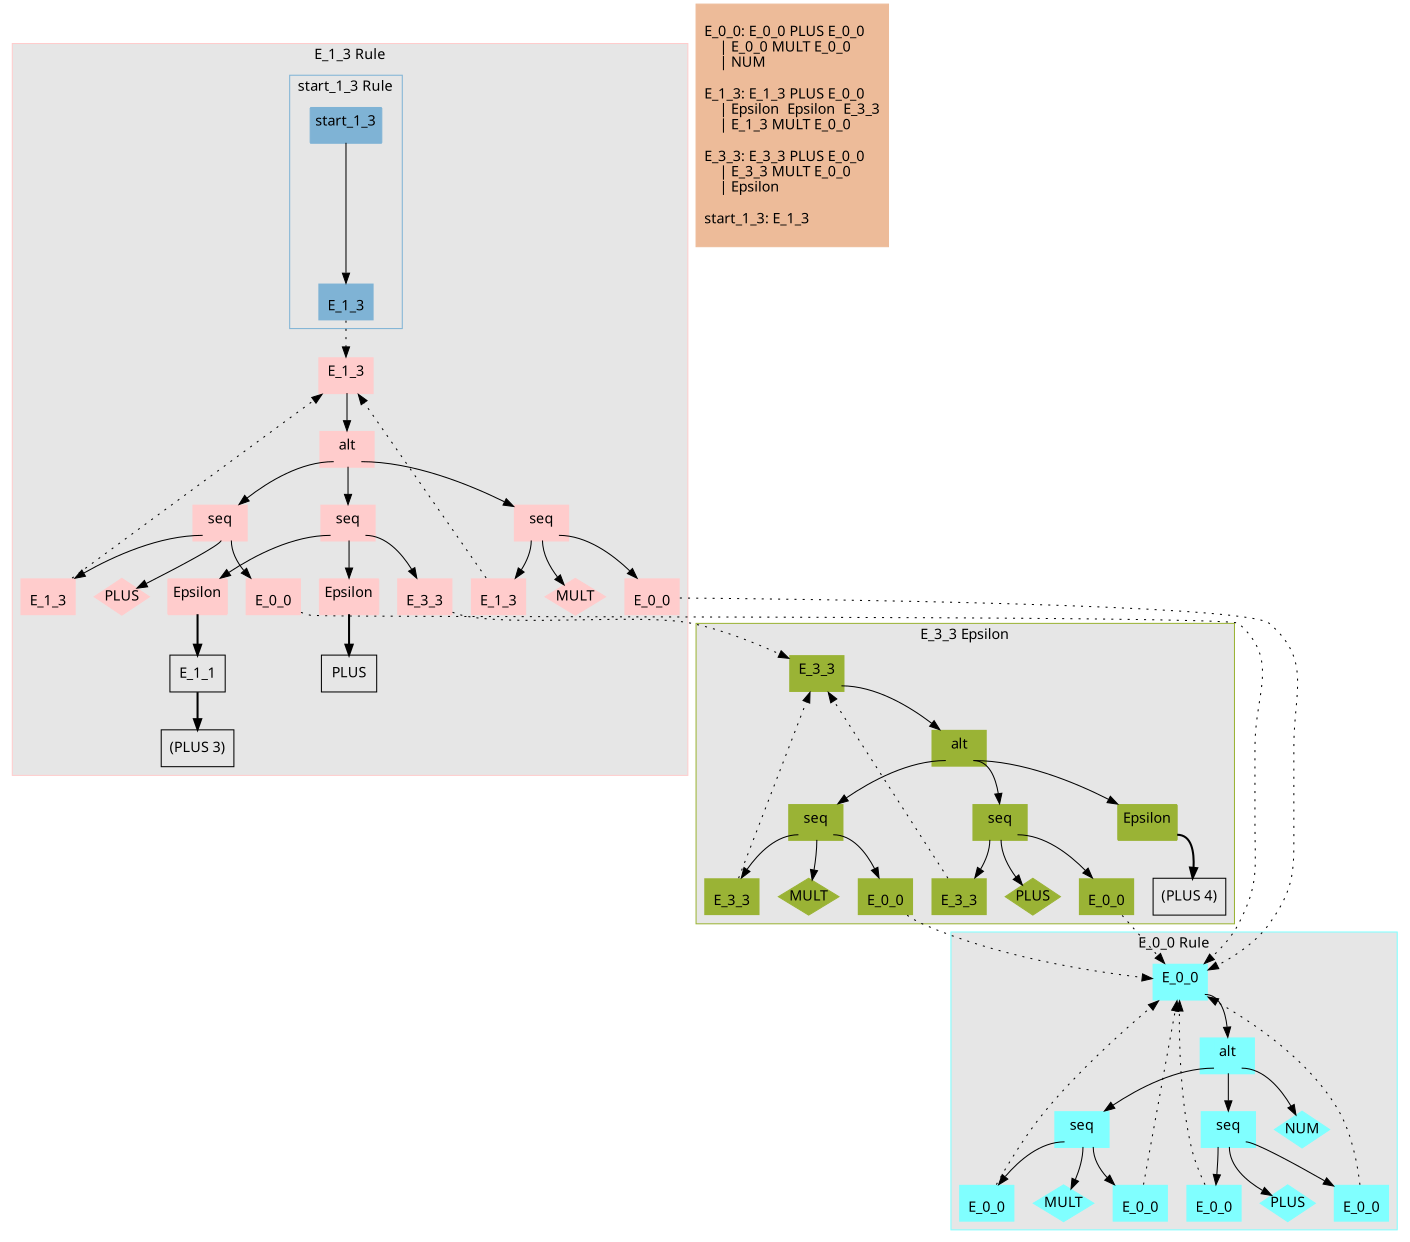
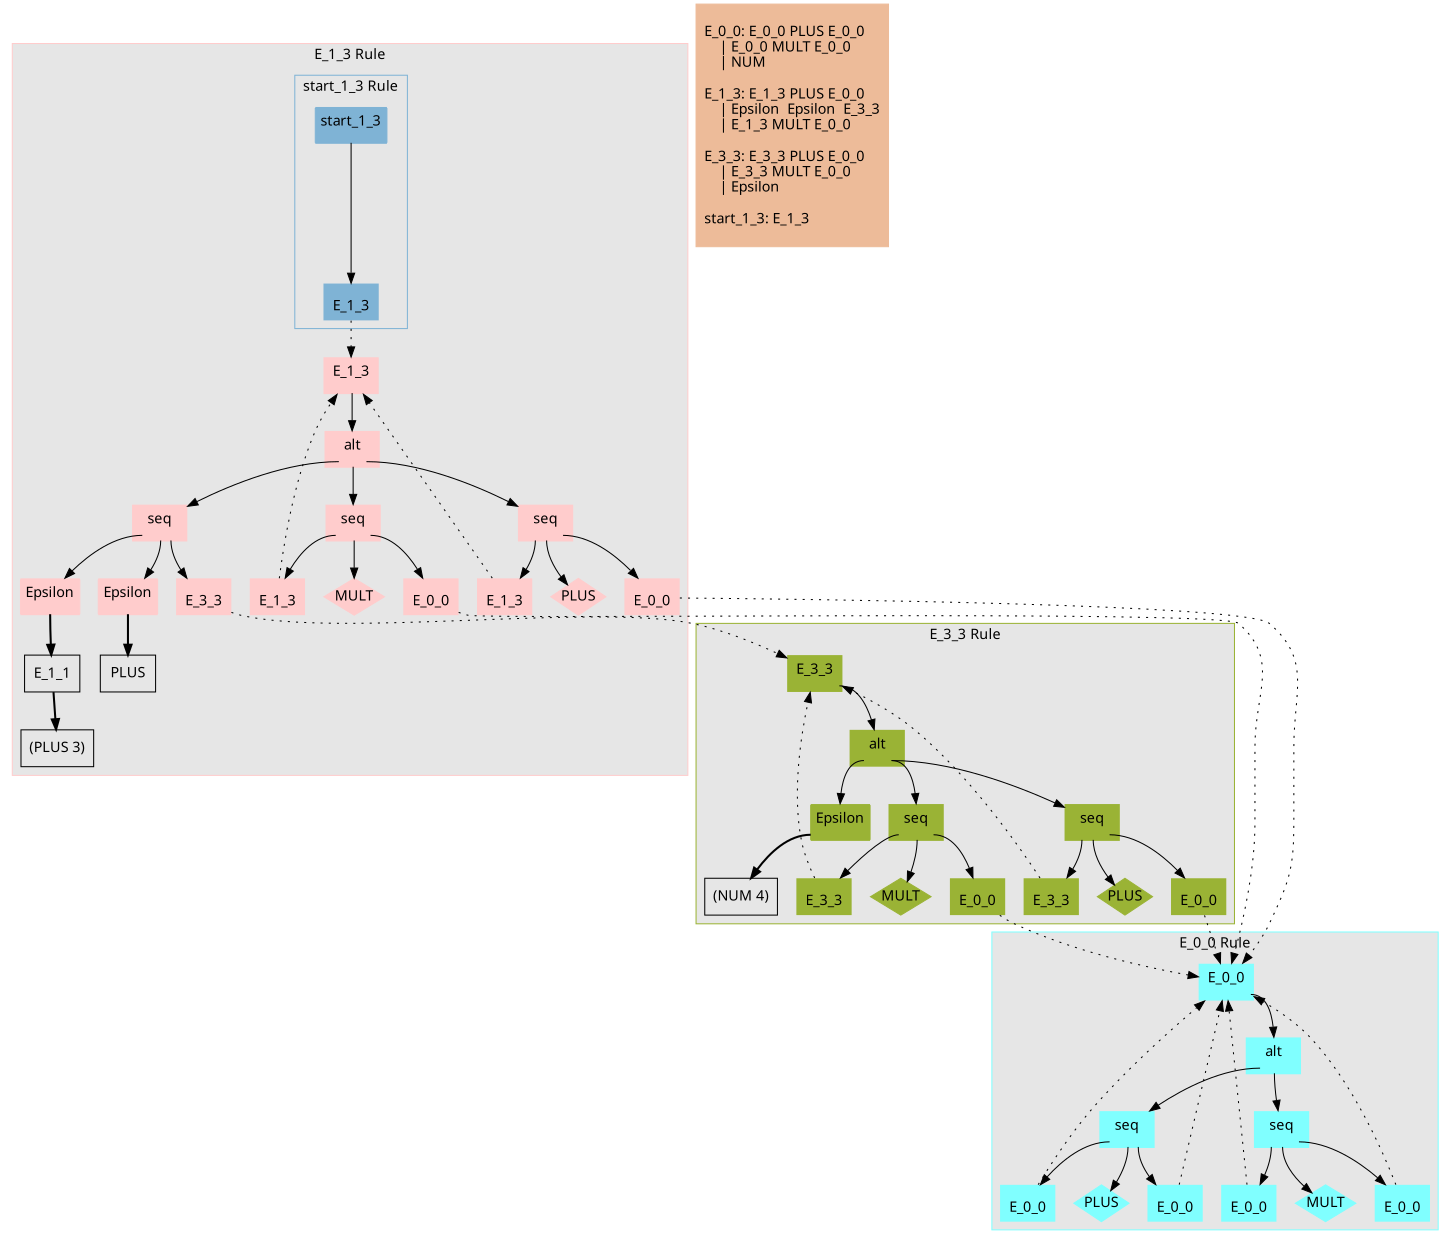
(965, 635) -> (965, 635)
(1189, 897) -> (741, 897)
(1302, 1130) -> none
